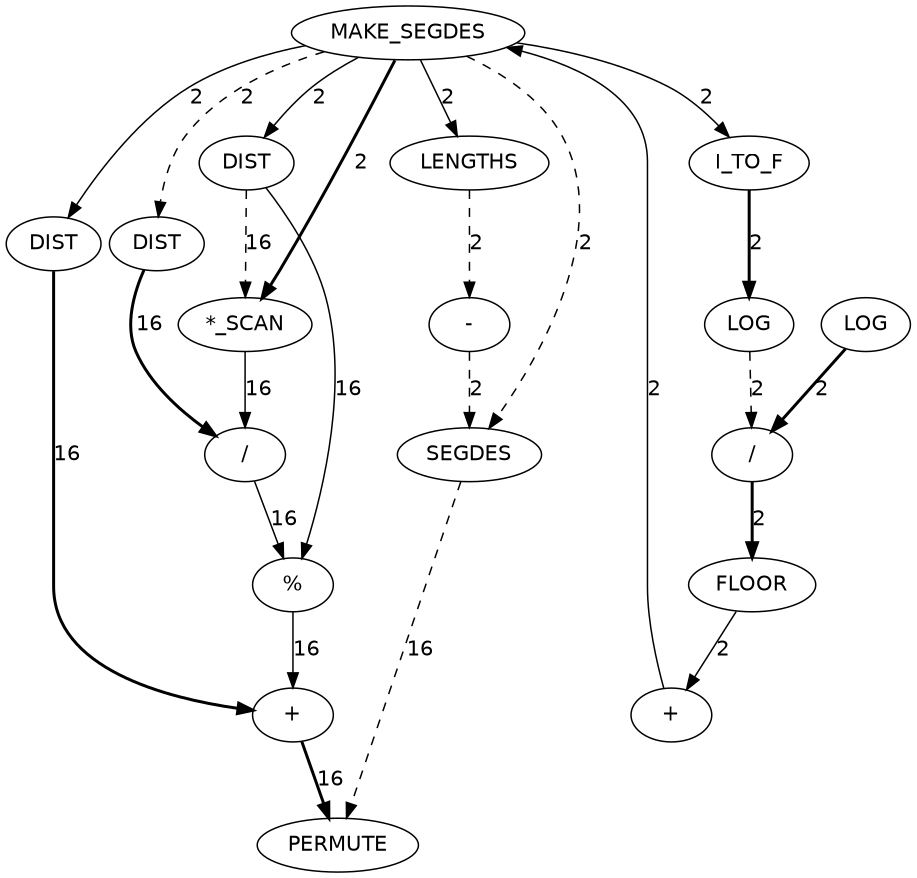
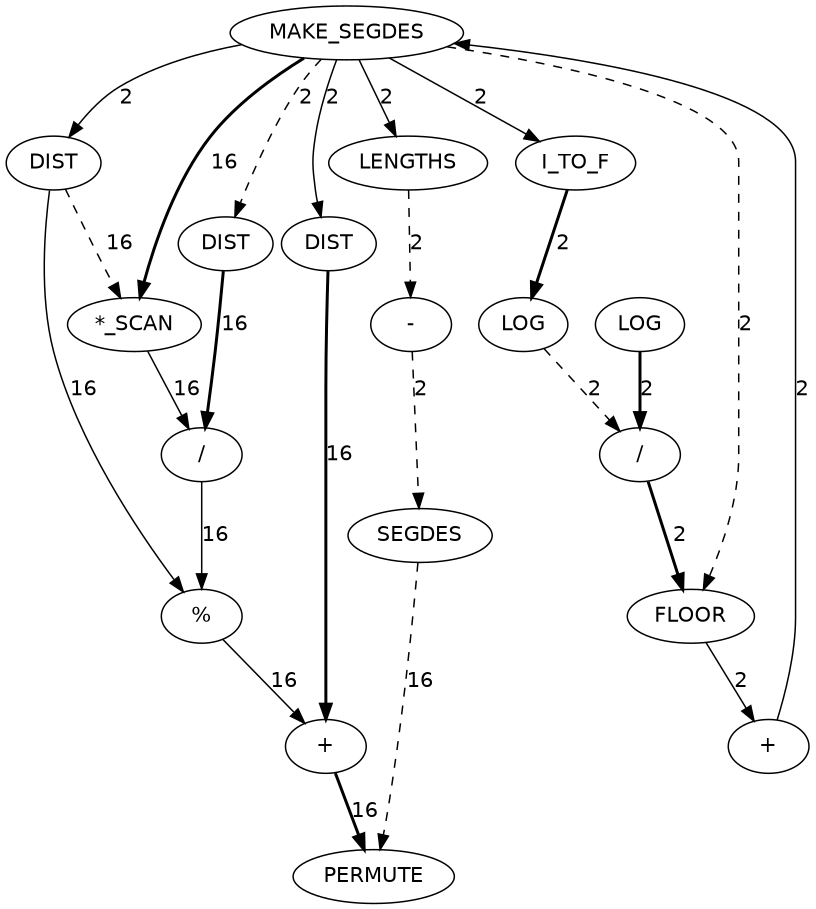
(362, 163) -> (225, 163)
(578, 221) -> (739, 208)
